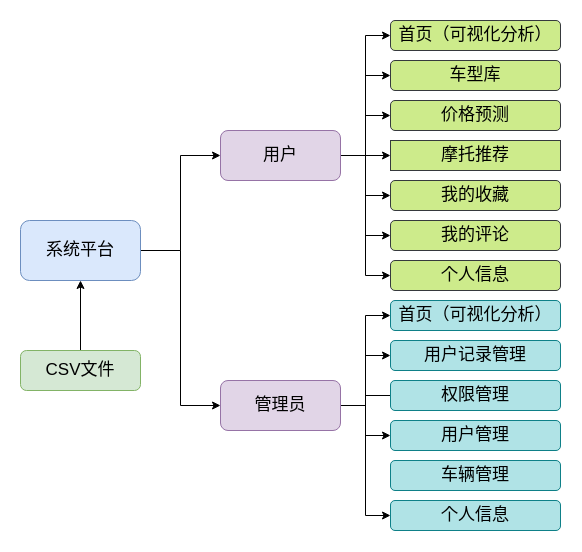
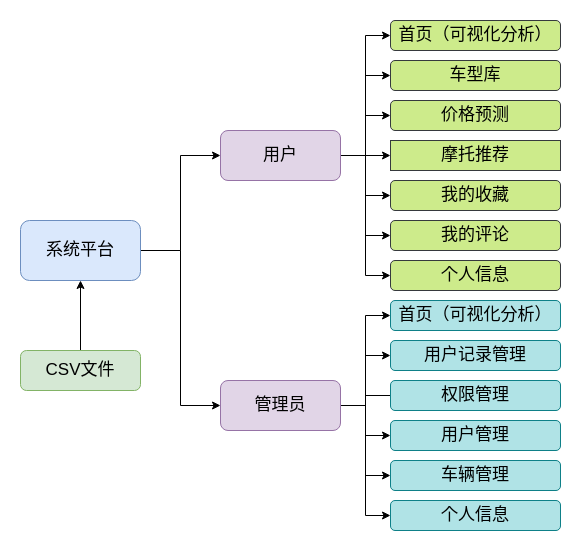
none -> (375, 476)
